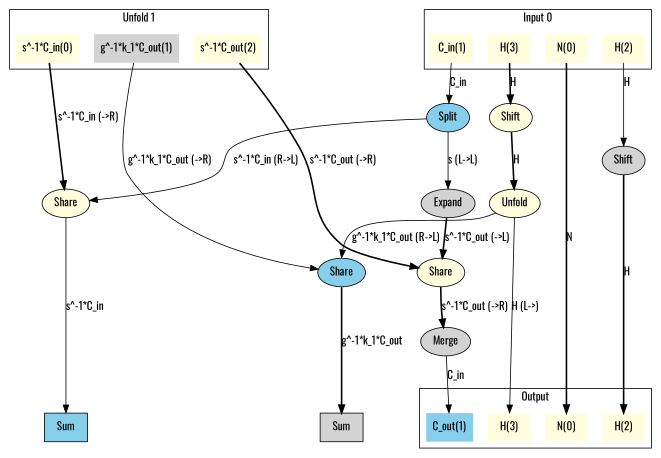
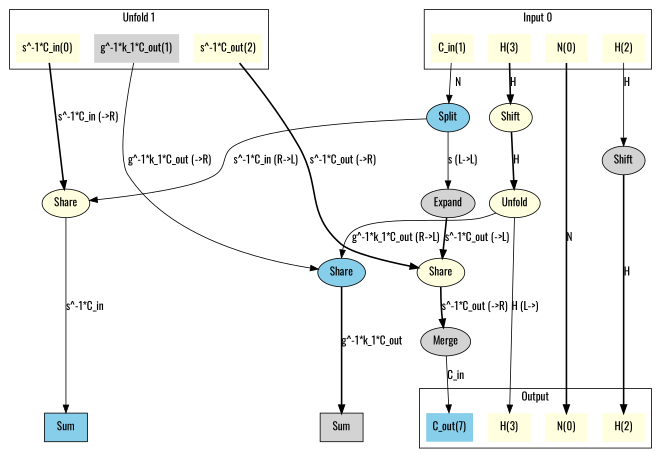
(458, 83) -> (458, 83)
(450, 427) -> (450, 427)
